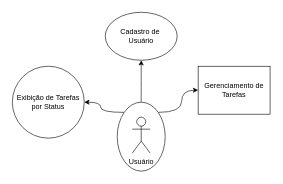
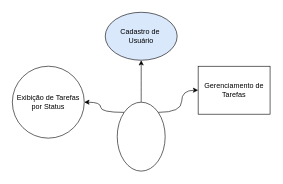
(141, 36) -> (141, 36)
(141, 135) -> none
